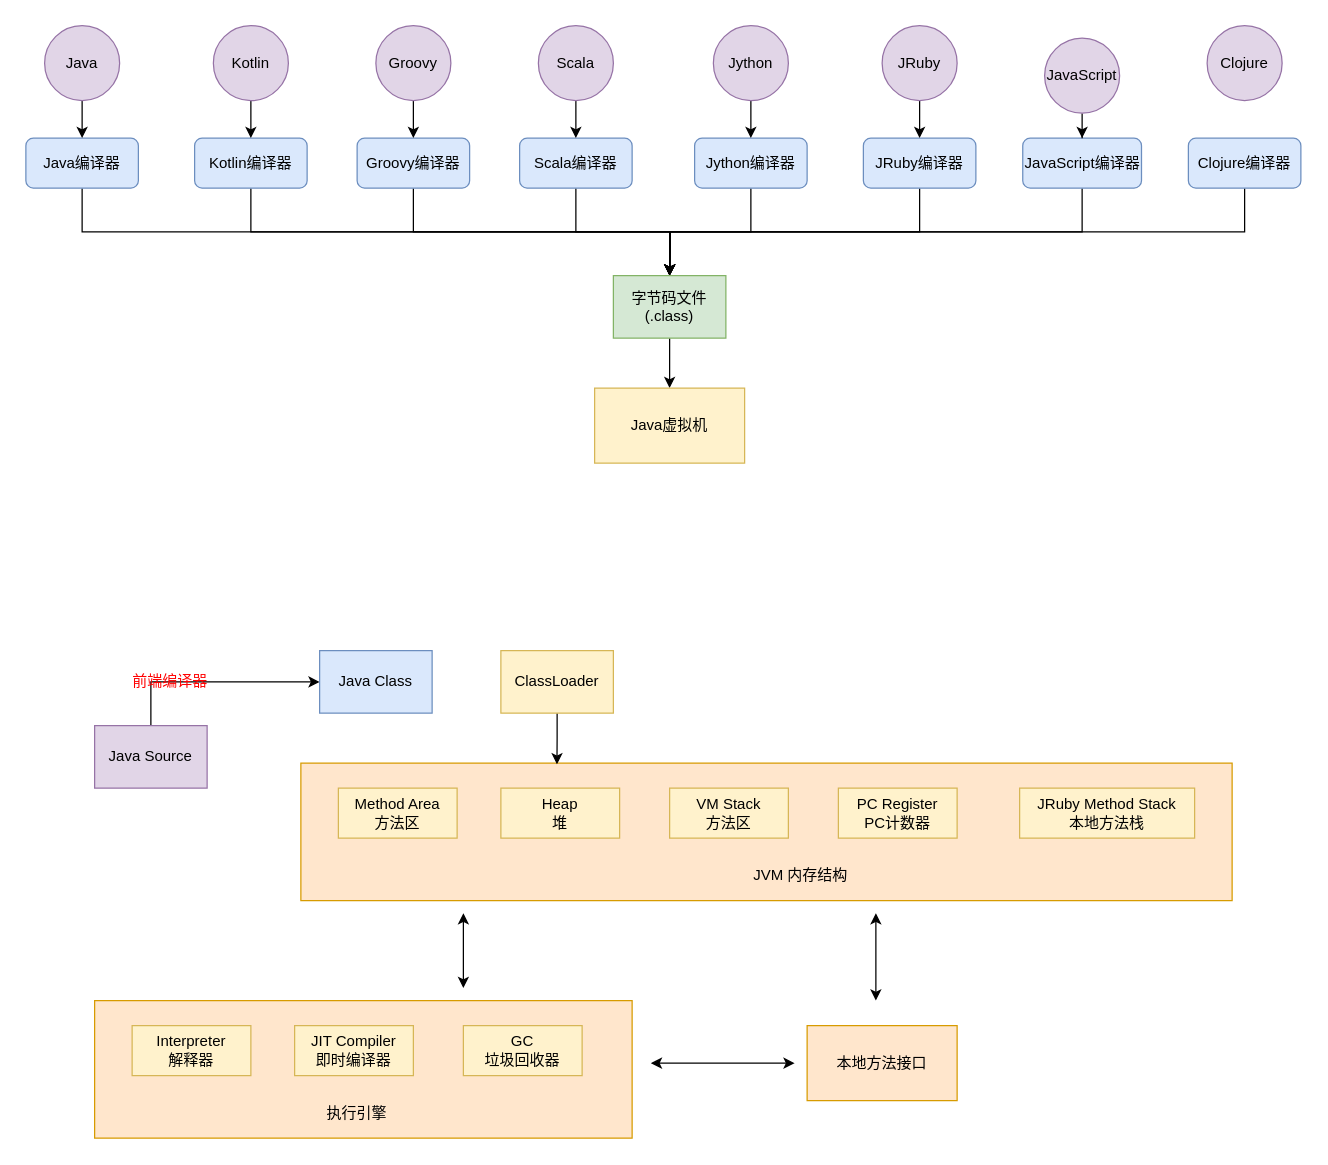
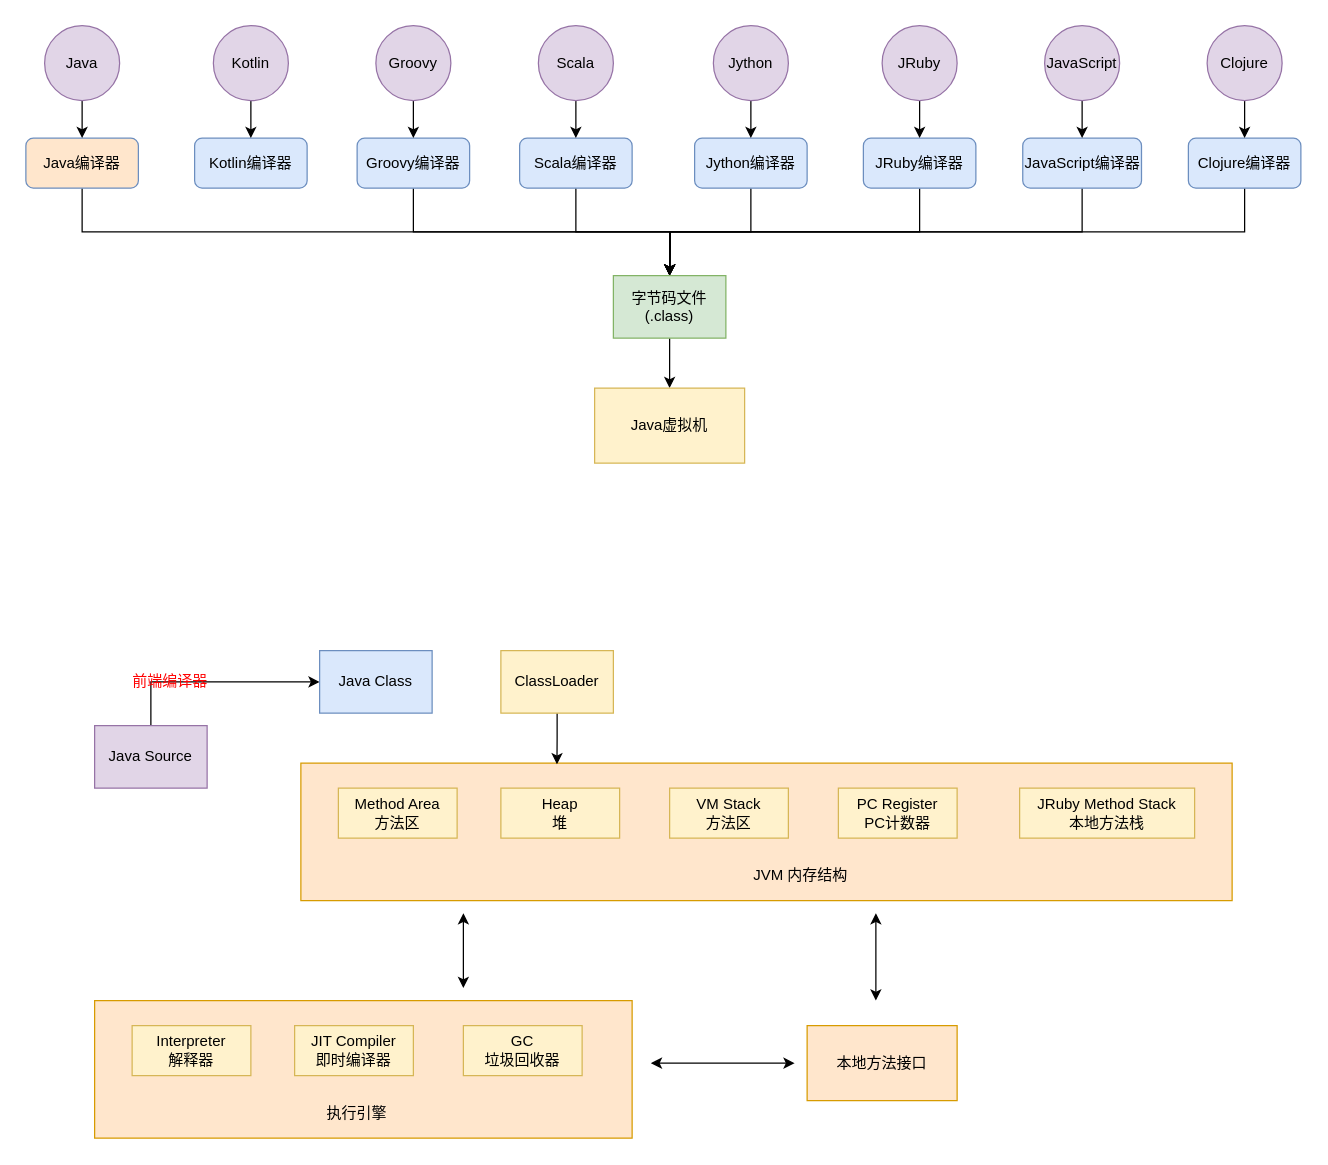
(1082, 76) -> (1082, 63)
none -> (1244, 124)
(82, 163) -> (82, 163)
(251, 208) -> none
